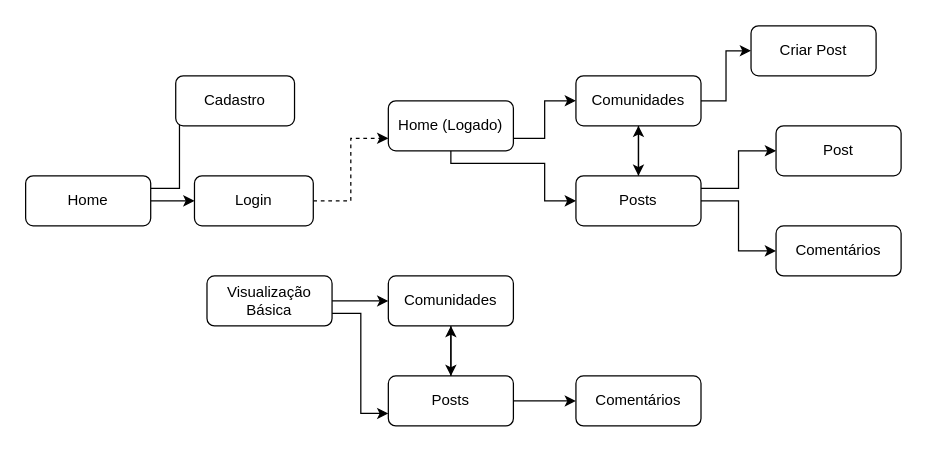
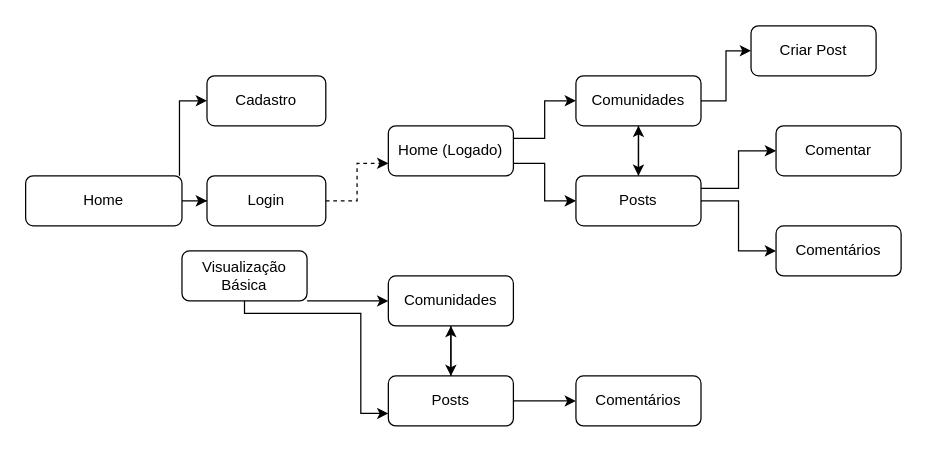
(235, 101) -> (266, 101)
(451, 126) -> (451, 151)
(838, 151) -> (838, 151)
(88, 201) -> (104, 201)
(254, 201) -> (266, 201)
(269, 301) -> (244, 276)
